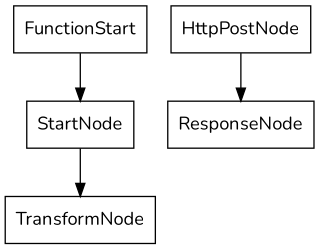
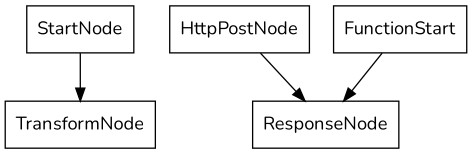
(80, 71) -> (367, 72)
